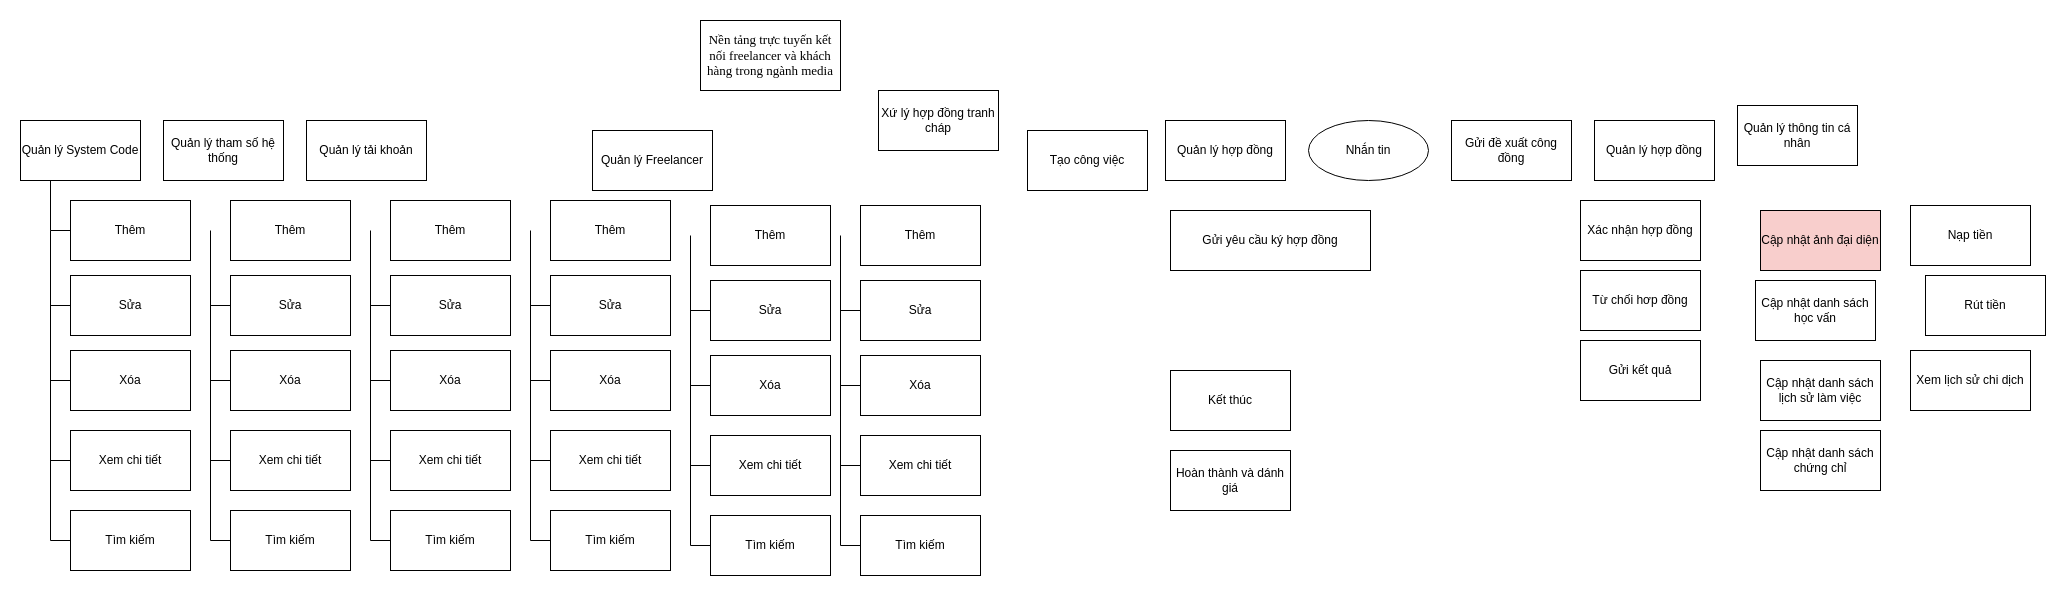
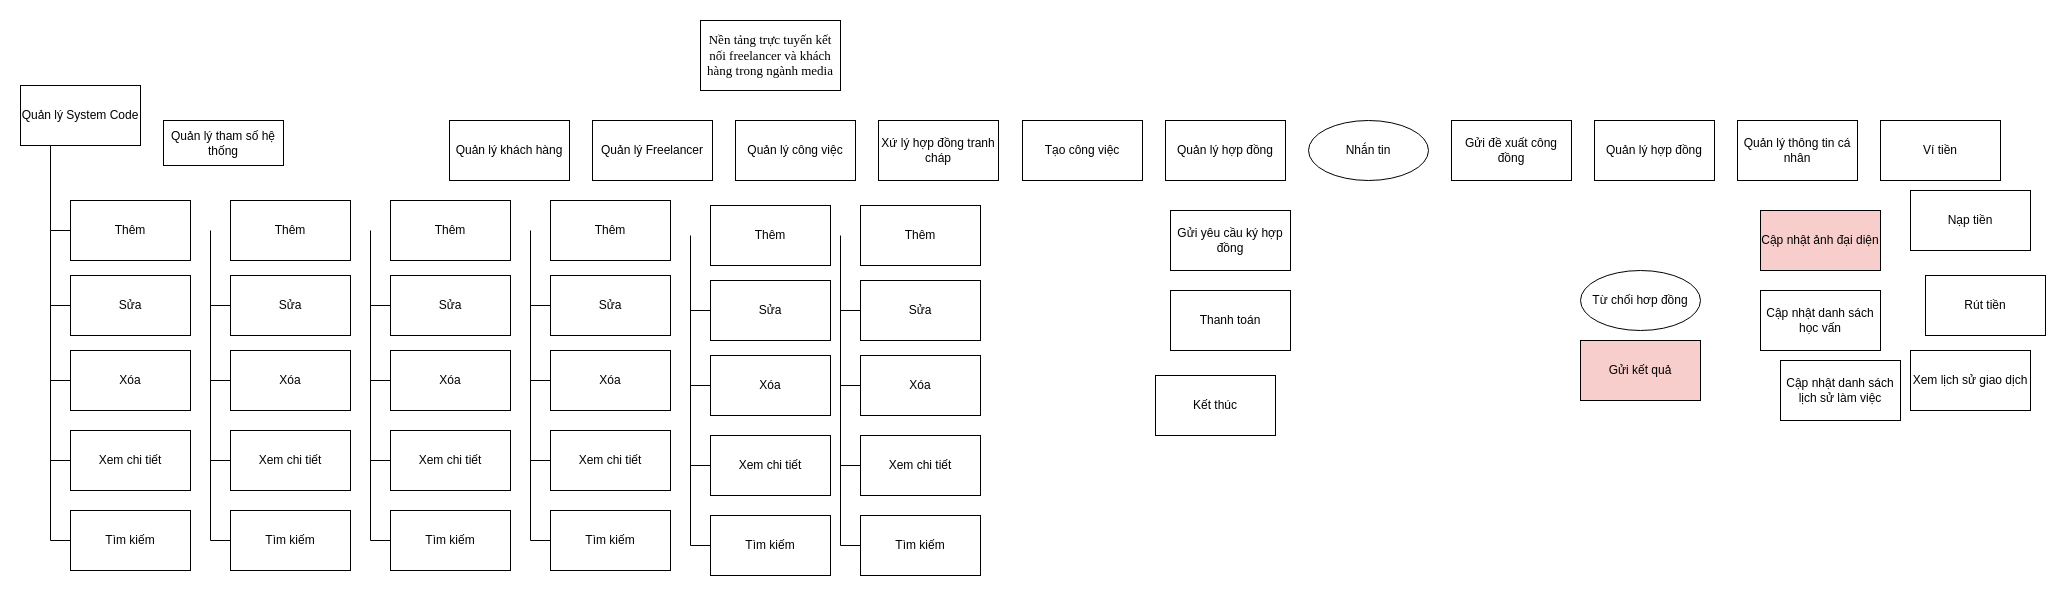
(939, 121) -> (939, 151)
(1798, 136) -> (1798, 151)
(81, 151) -> (81, 116)
(224, 151) -> (224, 143)
(367, 151) -> none
none -> (510, 151)
none -> (796, 151)
none -> (1941, 151)
(653, 161) -> (653, 151)
(1088, 161) -> (1083, 151)
(1641, 231) -> none
(1971, 236) -> (1971, 221)
(1271, 241) -> (1231, 241)
(1641, 301) -> (1641, 301)
(1816, 311) -> (1821, 321)
none -> (1231, 321)
(1641, 371) -> (1641, 371)
(1971, 381) -> (1971, 381)
(1821, 391) -> (1841, 391)
(1231, 401) -> (1216, 406)
(1821, 461) -> none
(1231, 481) -> none
